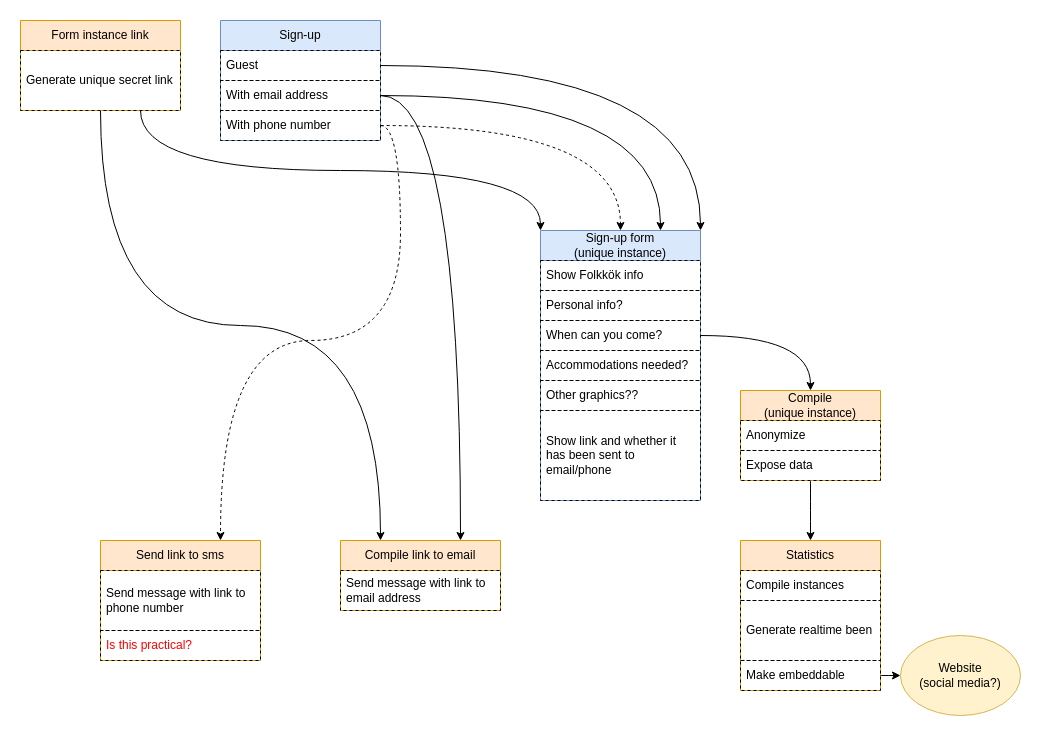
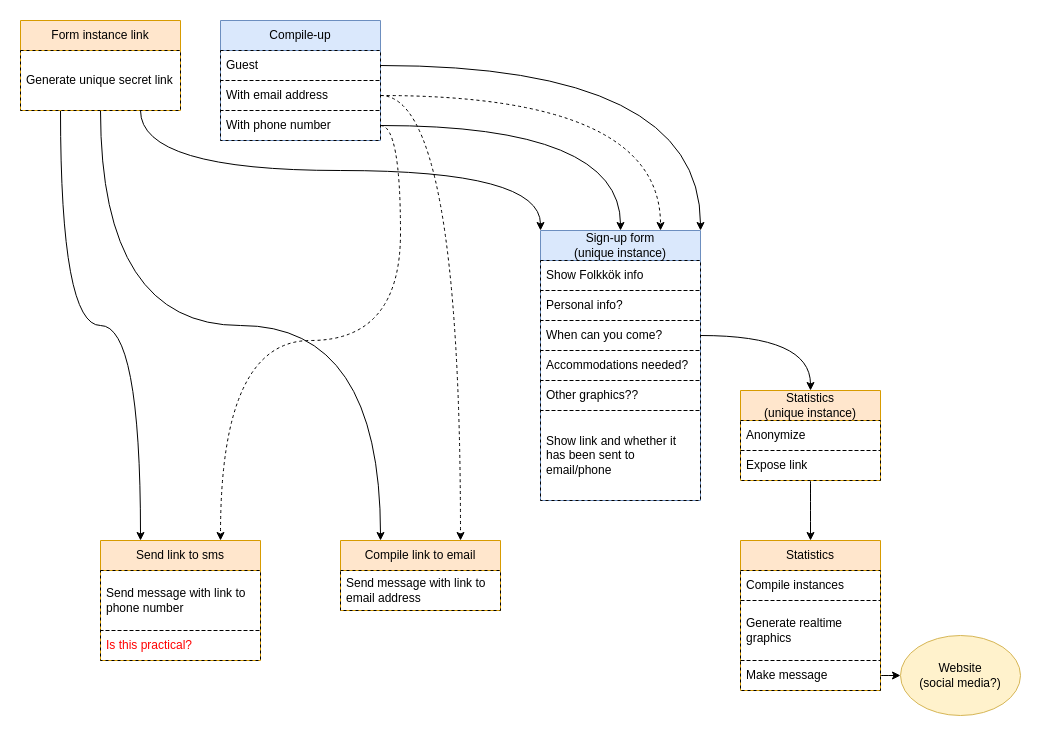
(301, 36) -> (301, 36)
(551, 114) -> (551, 114)
(524, 139) -> (524, 139)
(453, 306) -> (453, 306)
none -> (98, 325)
(811, 406) -> (811, 406)
(782, 466) -> (779, 466)
(812, 631) -> (812, 631)
(794, 676) -> (785, 676)
